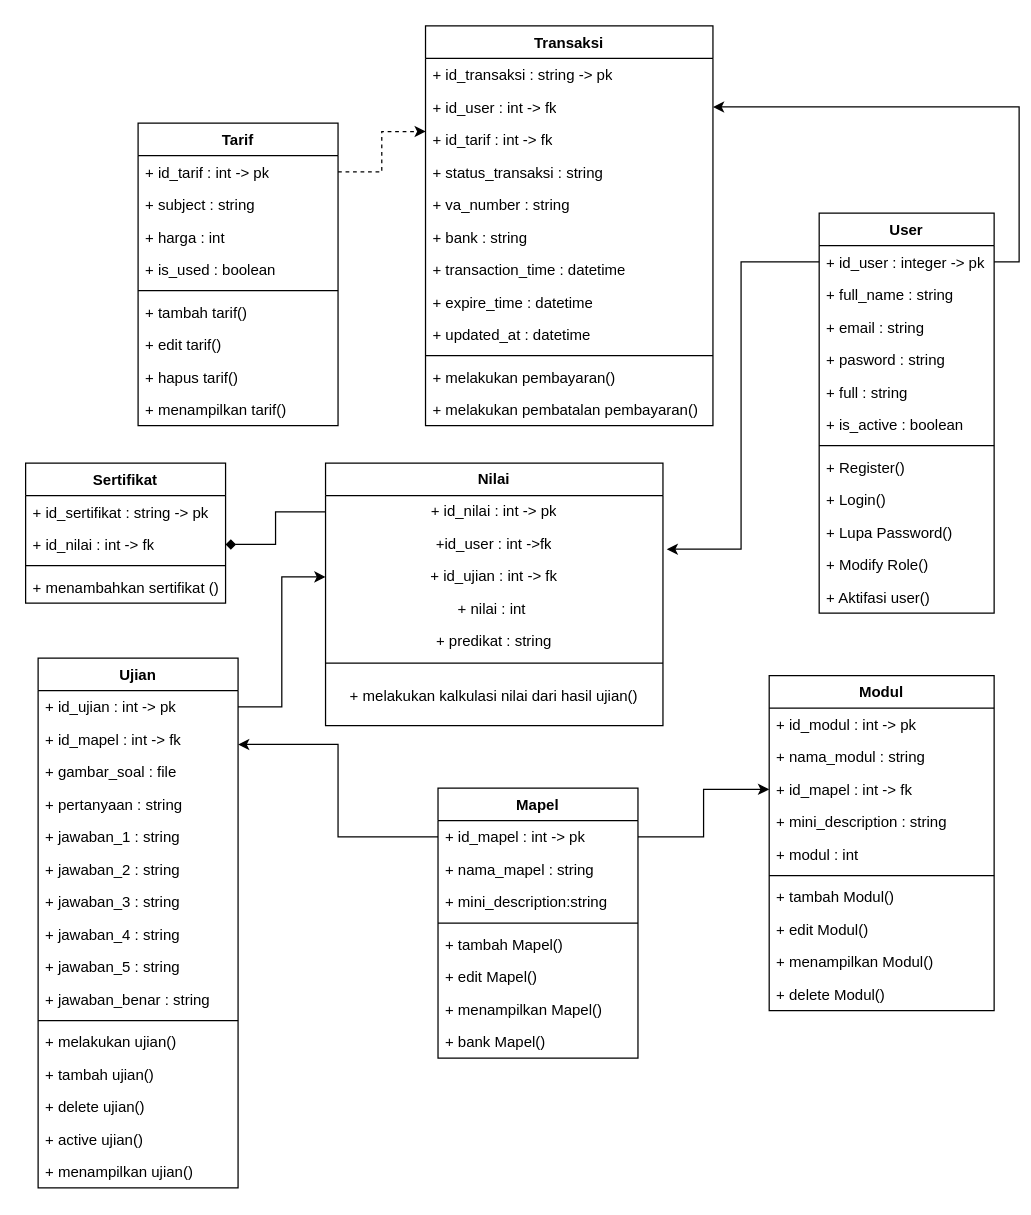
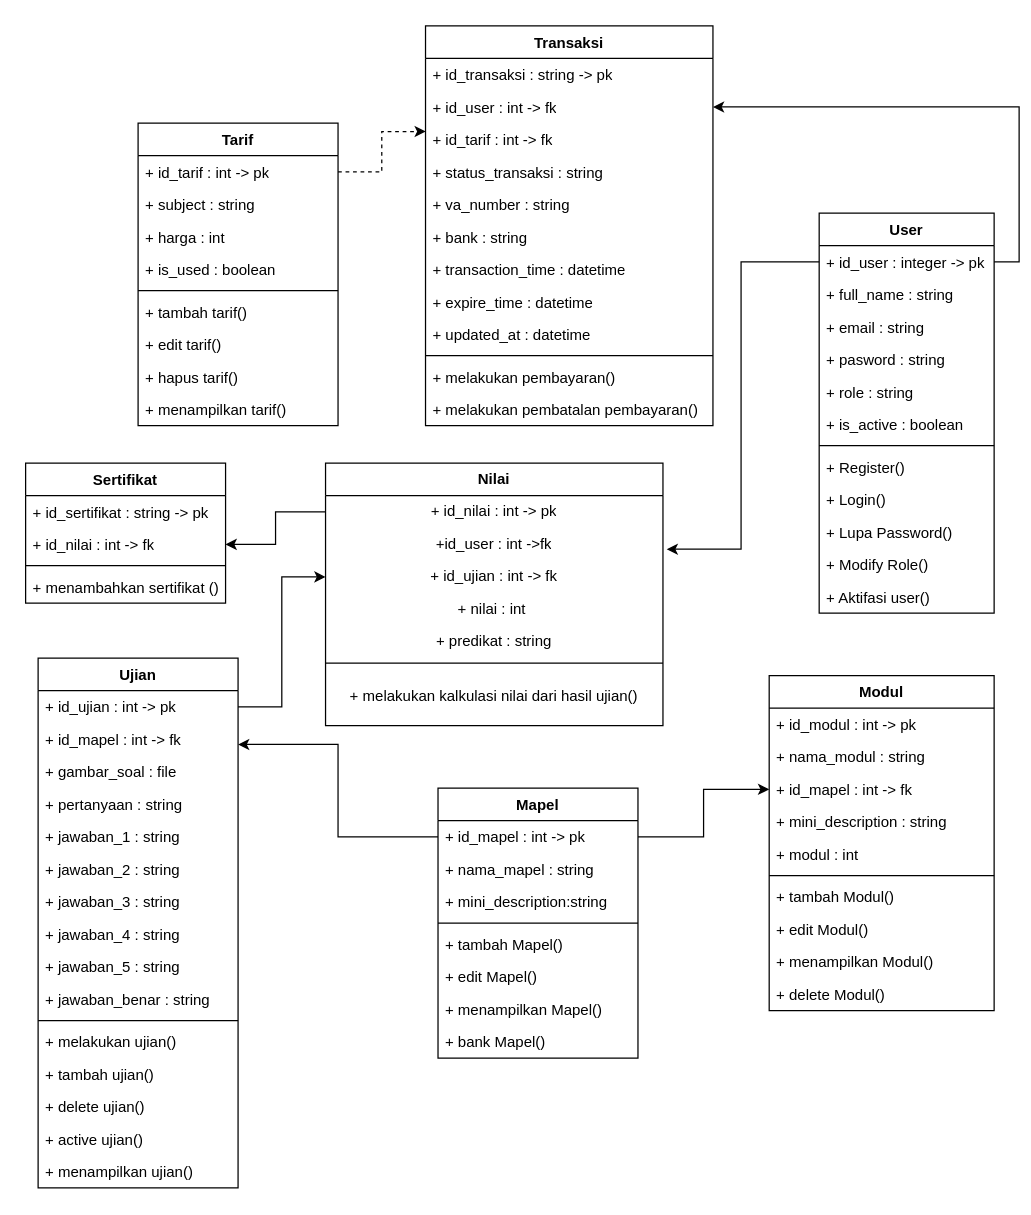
(876, 393) -> (878, 393)
(236, 544) -> (235, 544)
